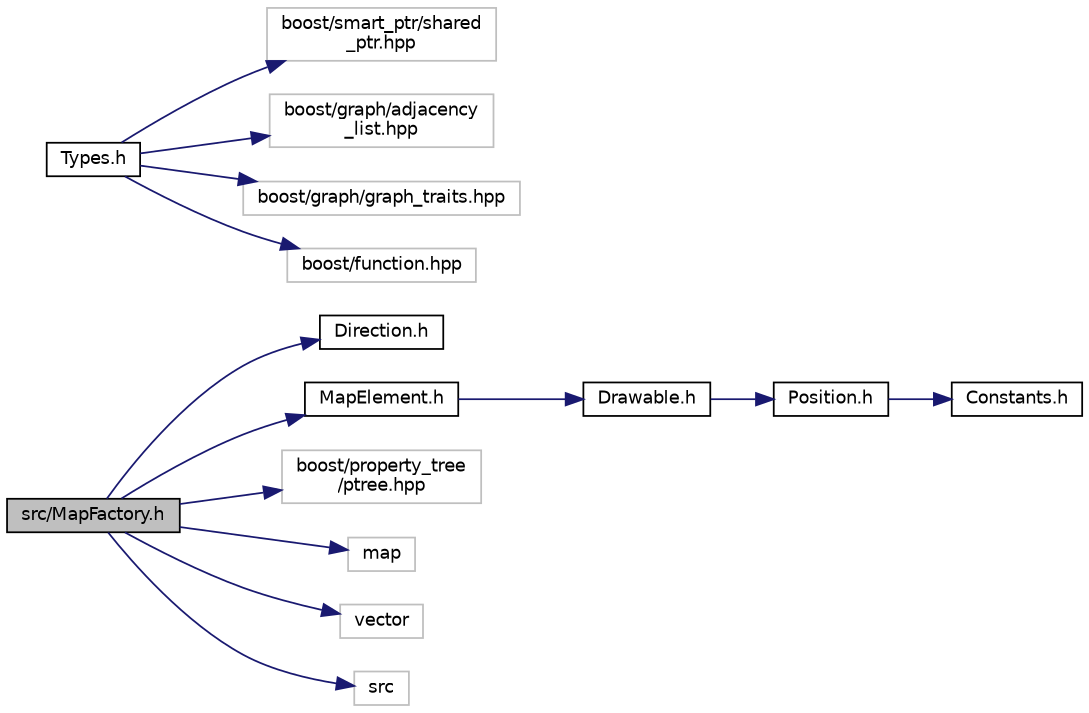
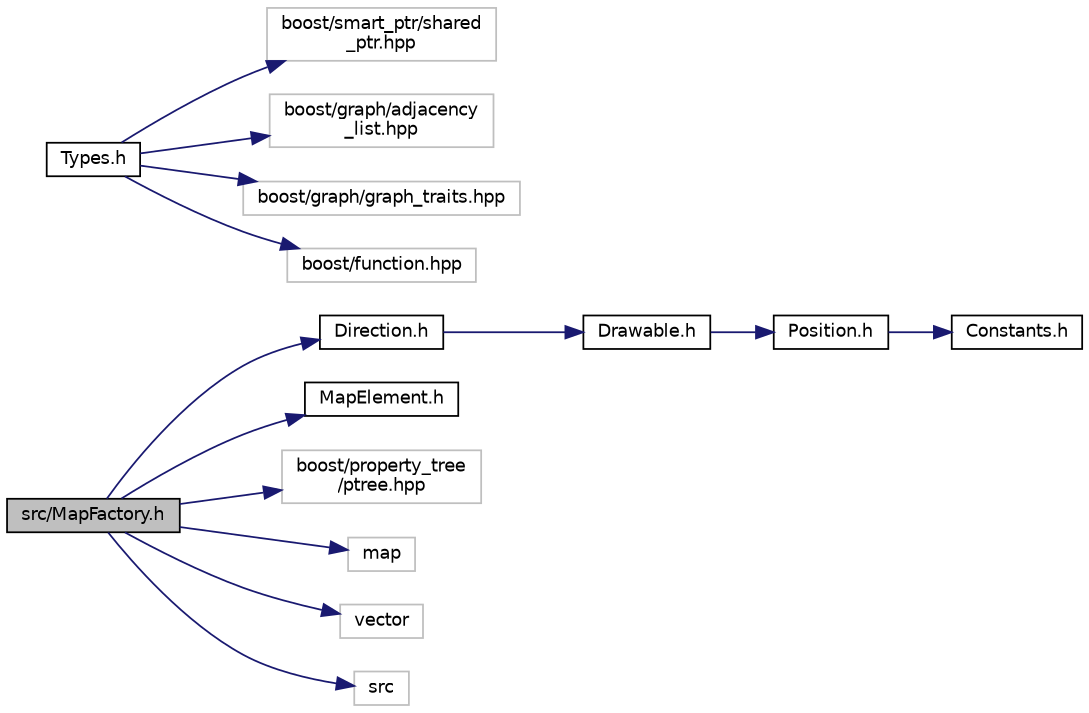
(512, 399) -> (504, 332)
